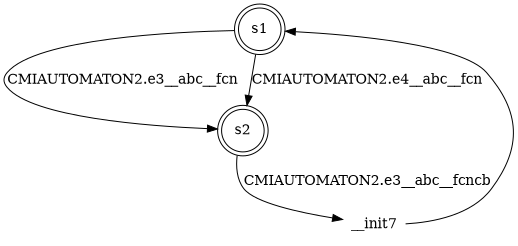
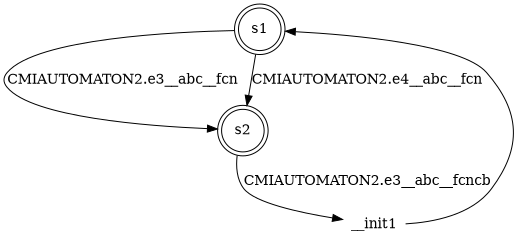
(374, 225) -> (374, 225)
